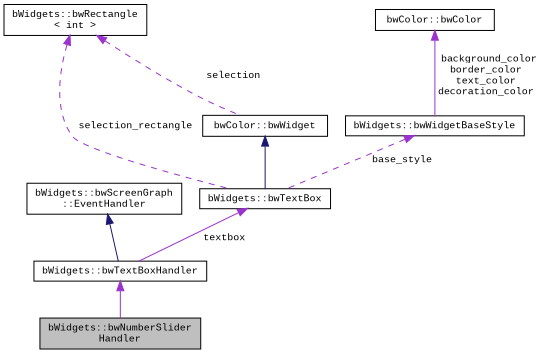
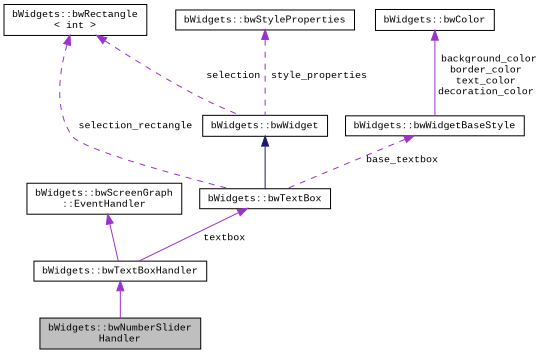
none -> (265, 20)
(435, 20) -> (435, 20)
(265, 126) -> (265, 126)
(399, 160) -> (399, 160)
(114, 242) -> (114, 242)
